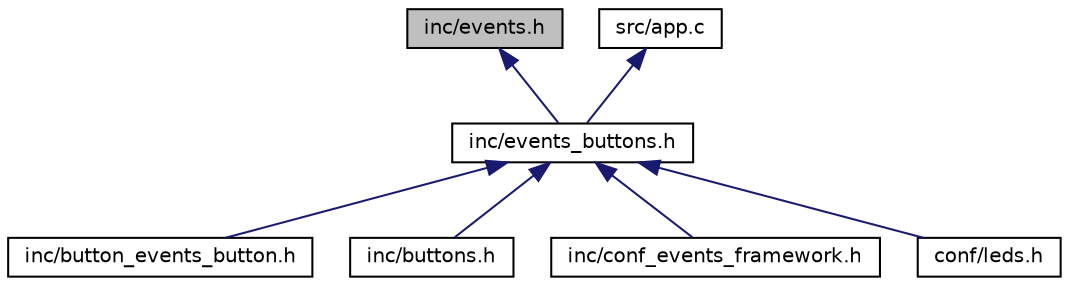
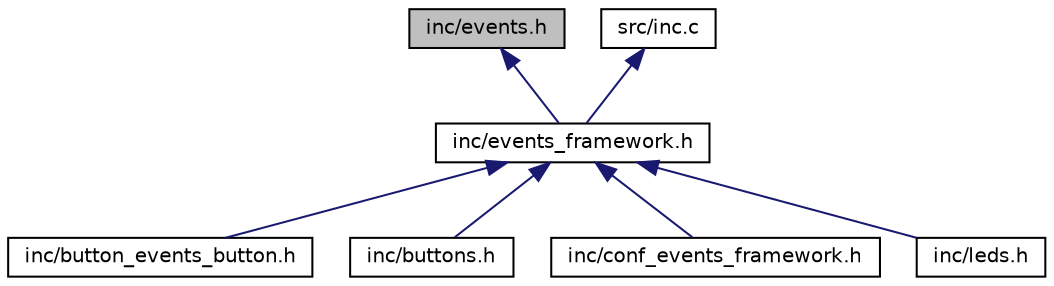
(660, 29) -> (658, 29)
(573, 143) -> (573, 143)
(989, 257) -> (981, 257)
